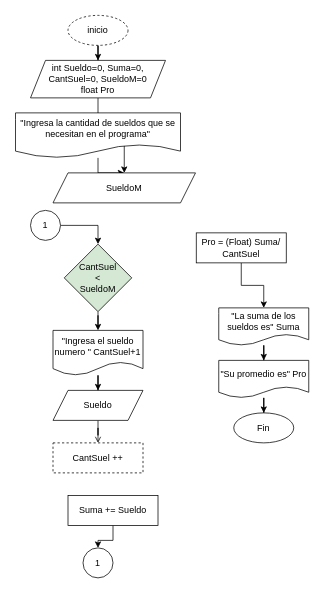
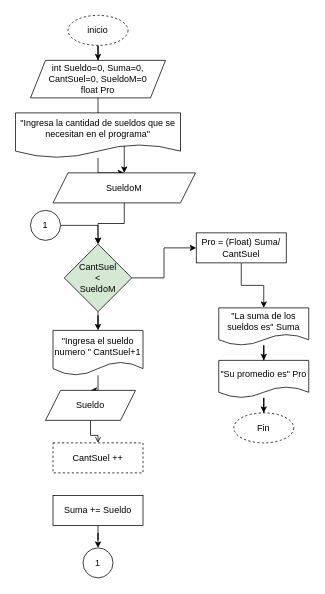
none -> (121, 224)
none -> (164, 278)
(98, 405) -> (90, 405)
(264, 428) -> (264, 428)
(113, 510) -> (98, 510)
